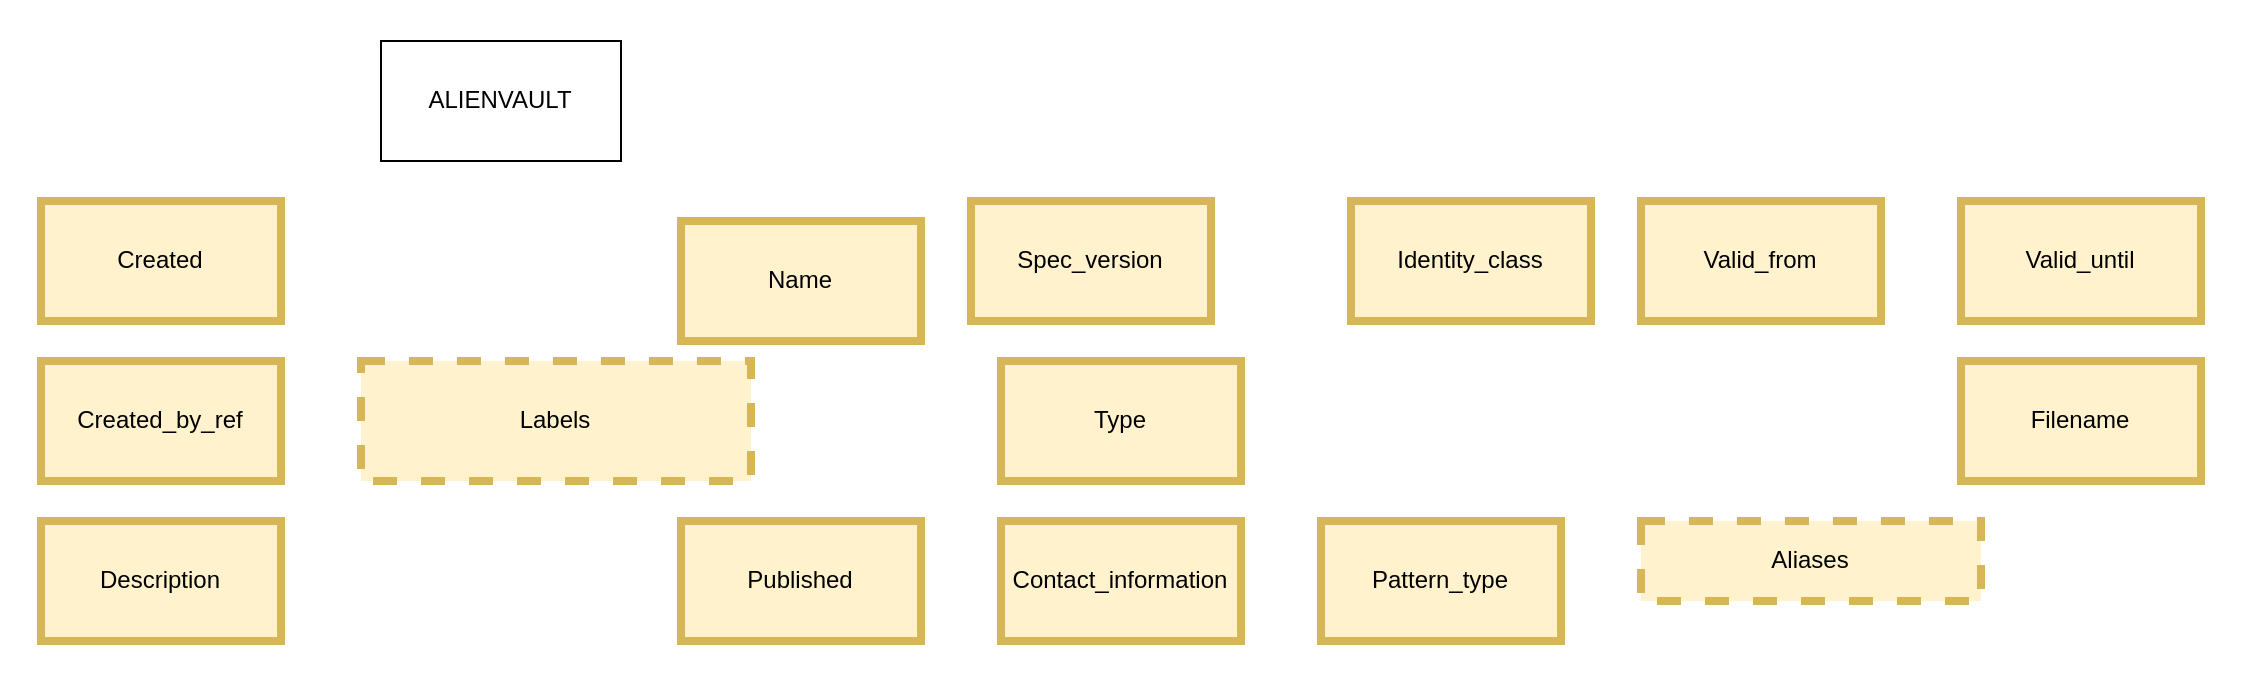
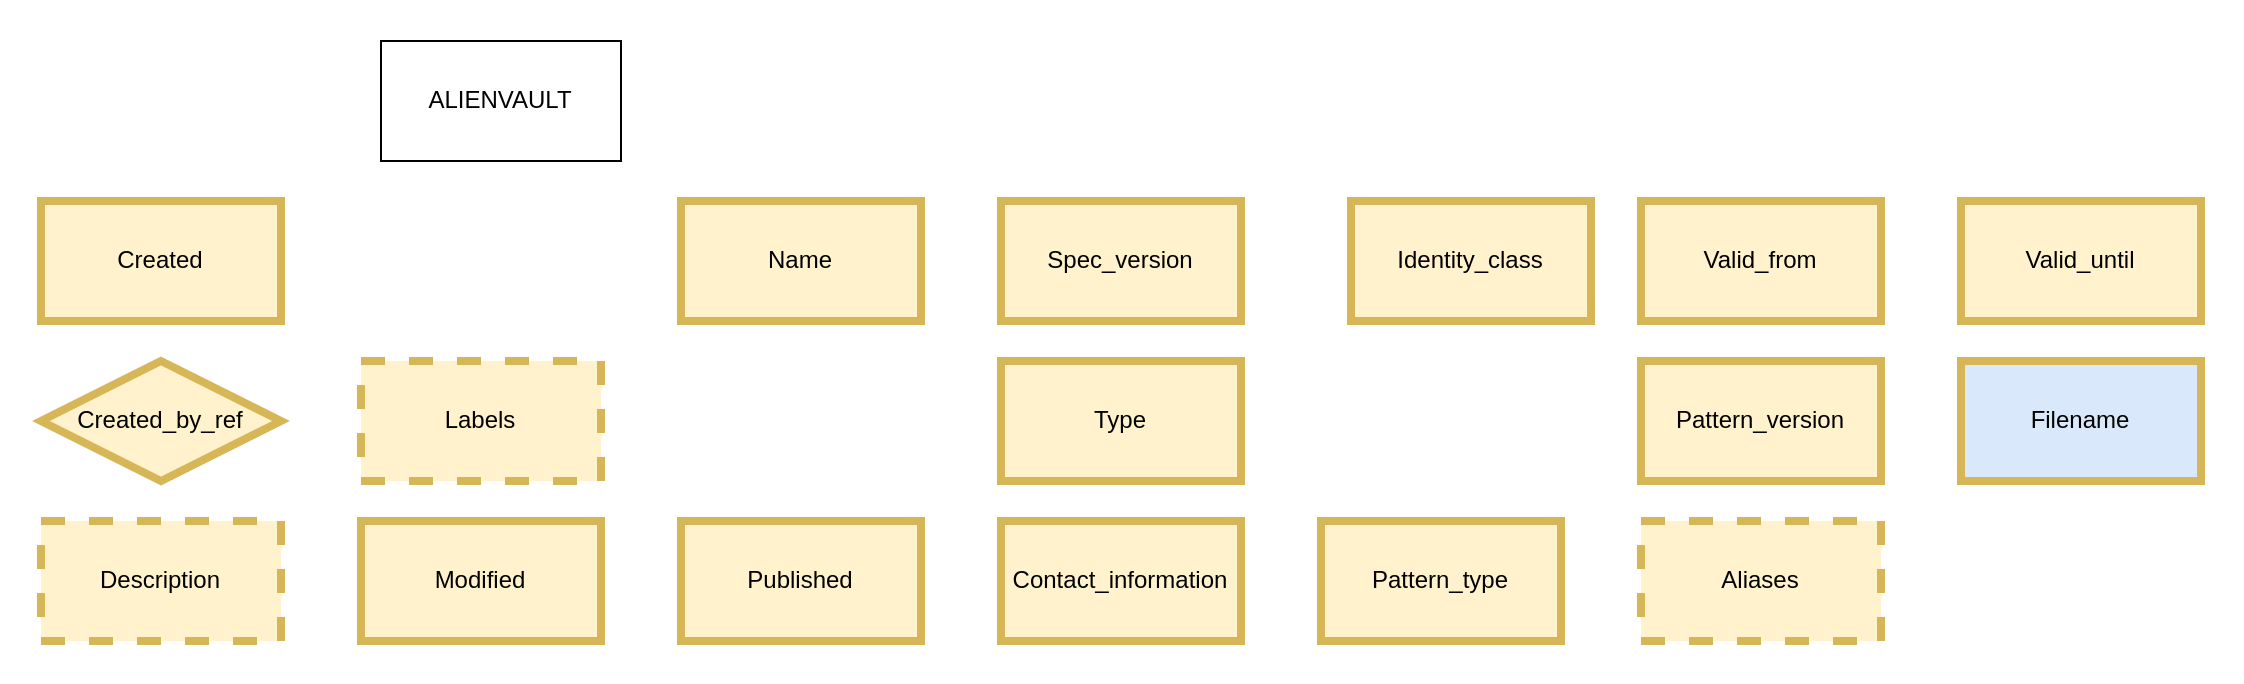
(1091, 261) -> (1121, 261)
(801, 281) -> (801, 261)
(161, 421) -> (161, 421)
(556, 421) -> (481, 421)
none -> (1761, 421)
(2081, 421) -> (2081, 421)
(1811, 561) -> (1761, 581)
(161, 581) -> (161, 581)
none -> (481, 581)
